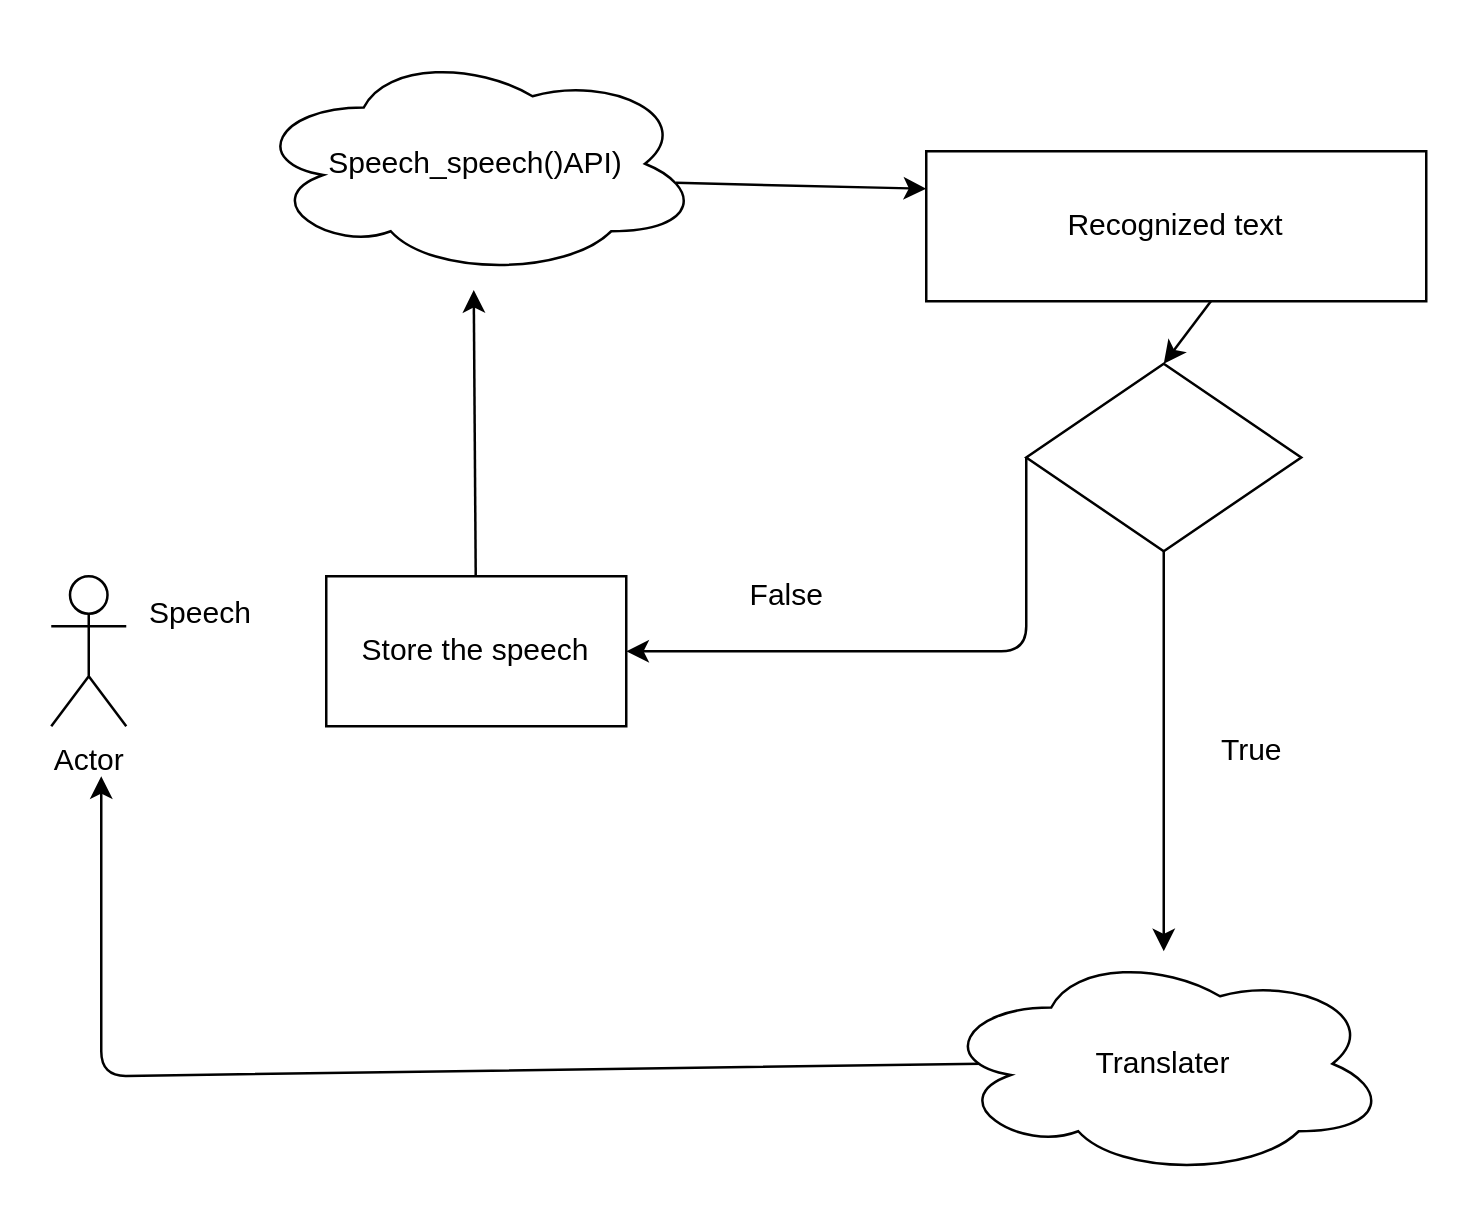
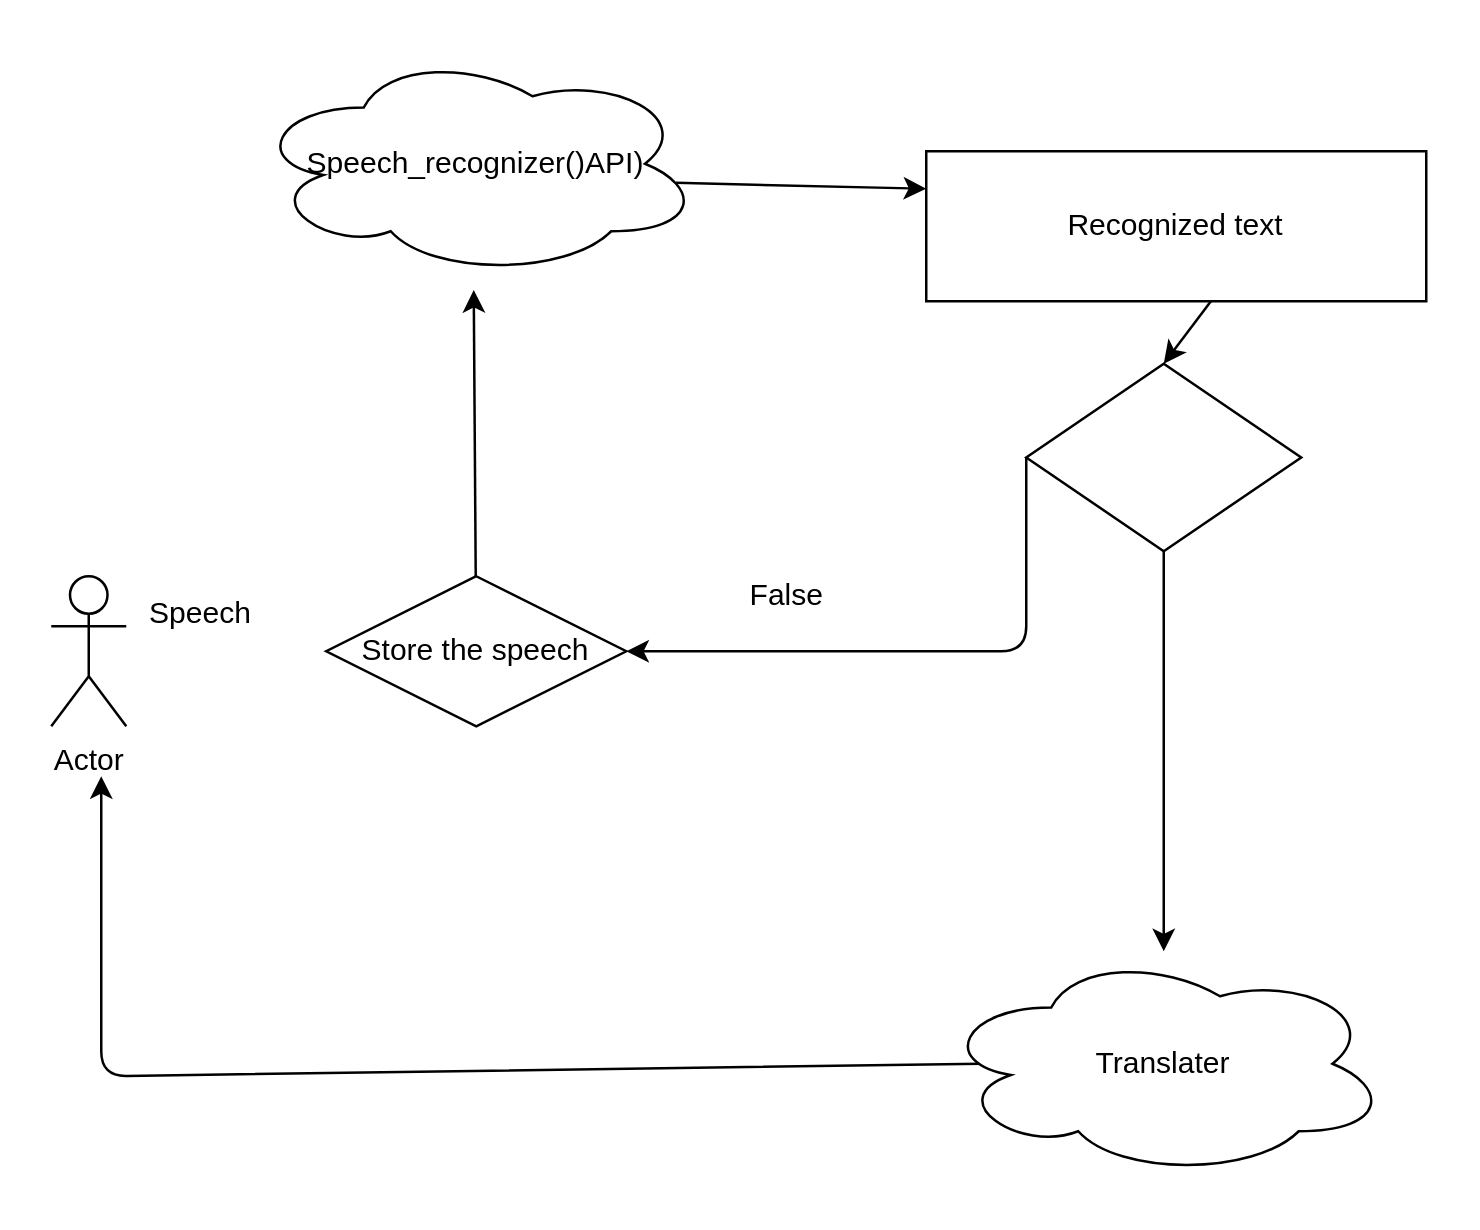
(476, 164) -> (476, 164)
(476, 651) -> (476, 651)
(1251, 751) -> none
